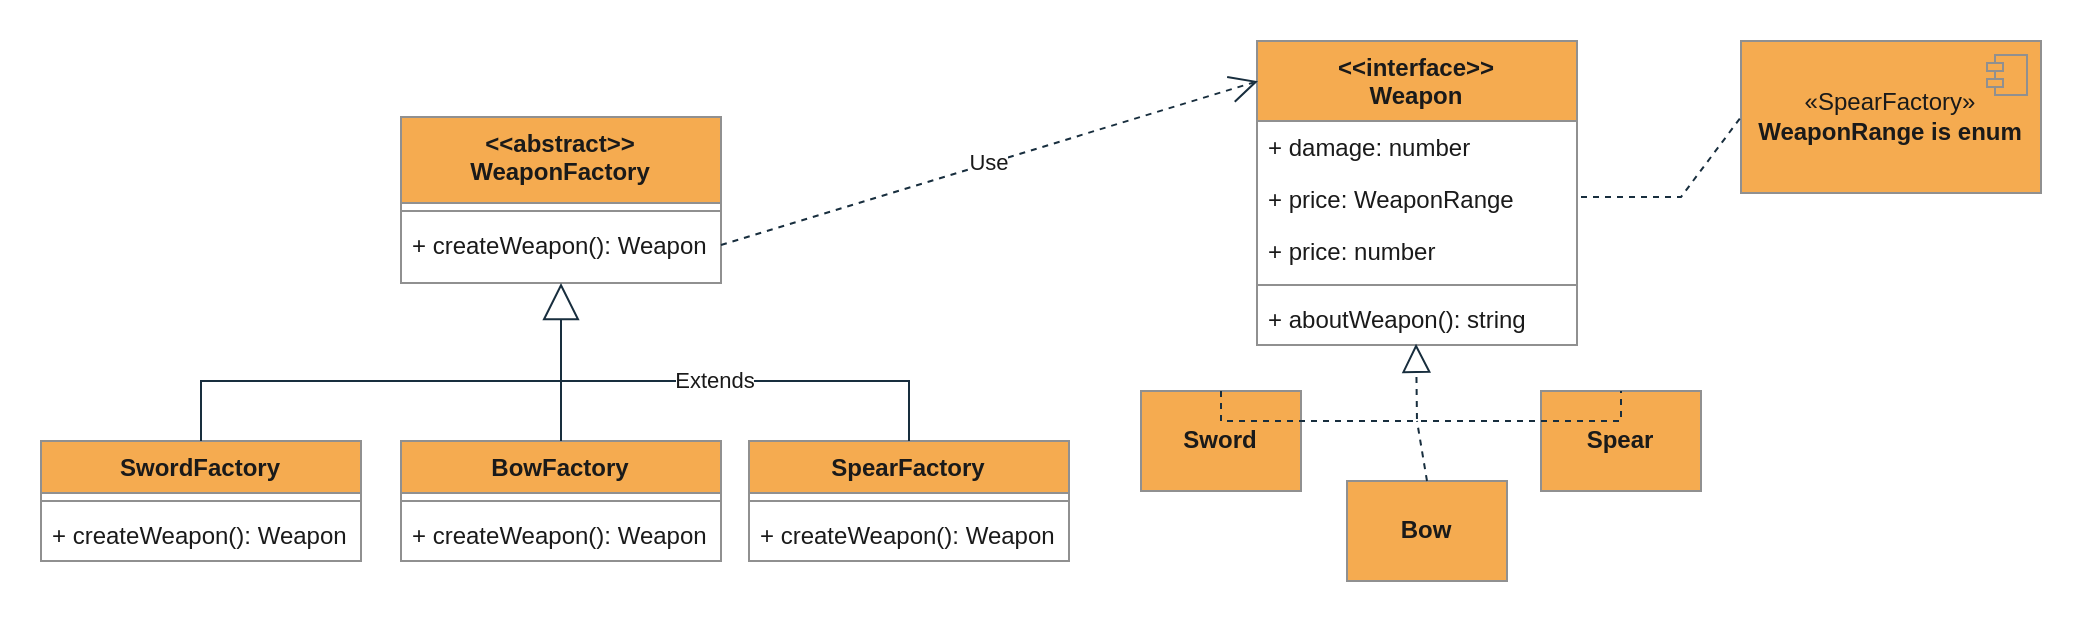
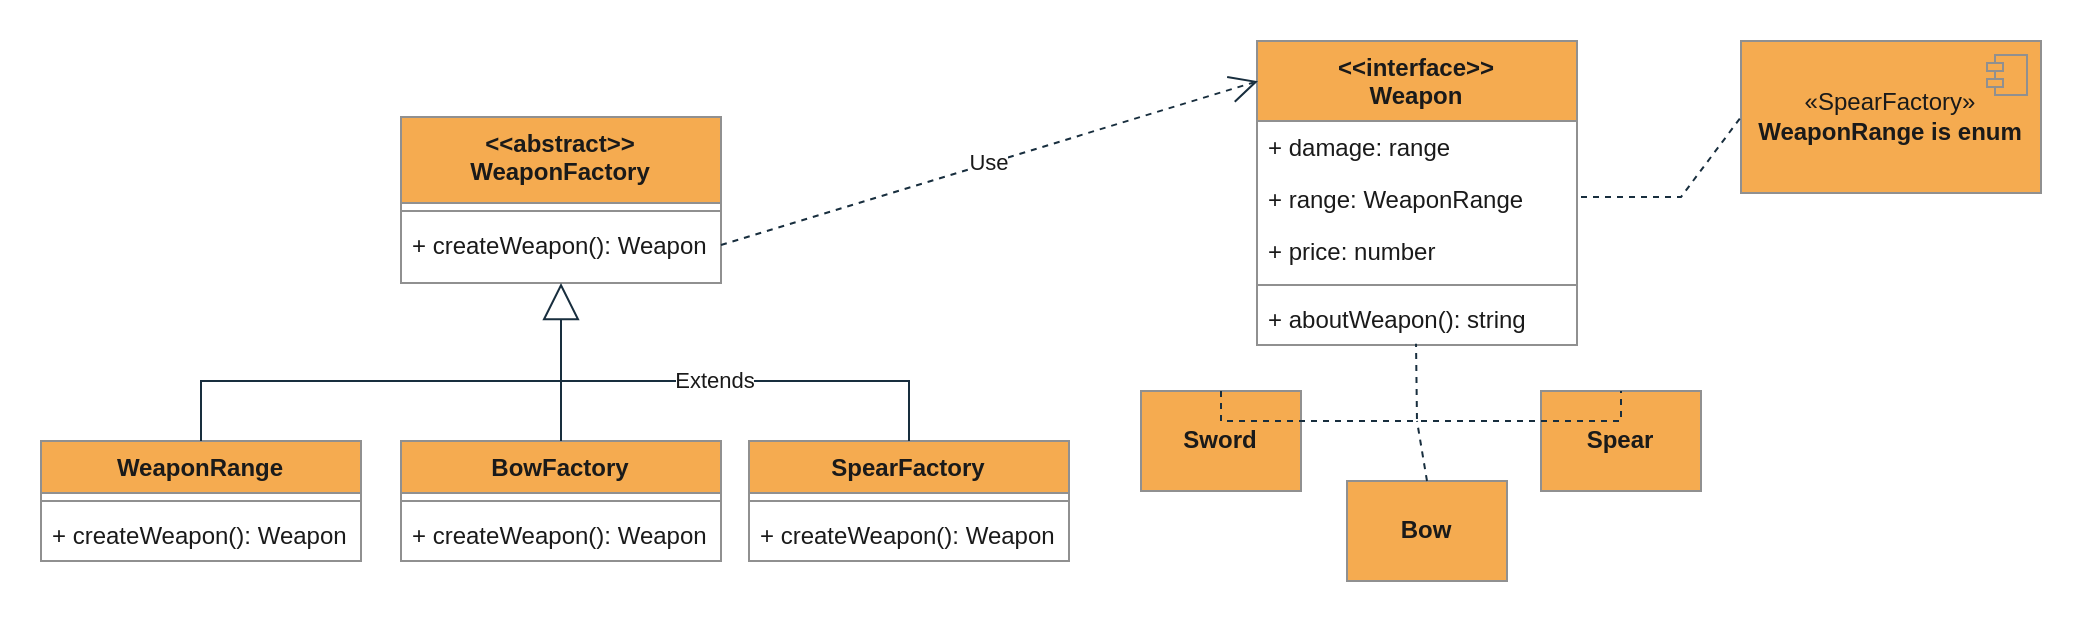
(1366, 148) -> (1359, 148)
(1390, 200) -> (1393, 200)
(1416, 373) -> (1416, 363)
(201, 469) -> (201, 469)
